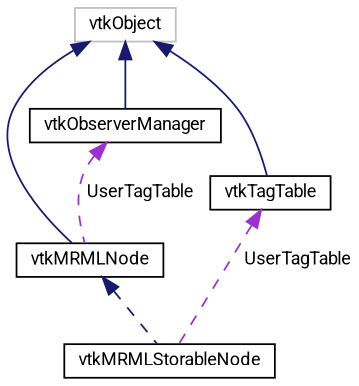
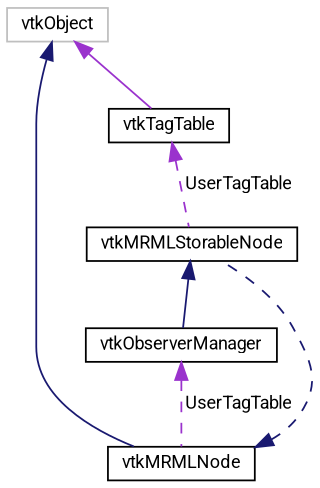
(125, 84) -> (186, 303)
(232, 103) -> (120, 81)
